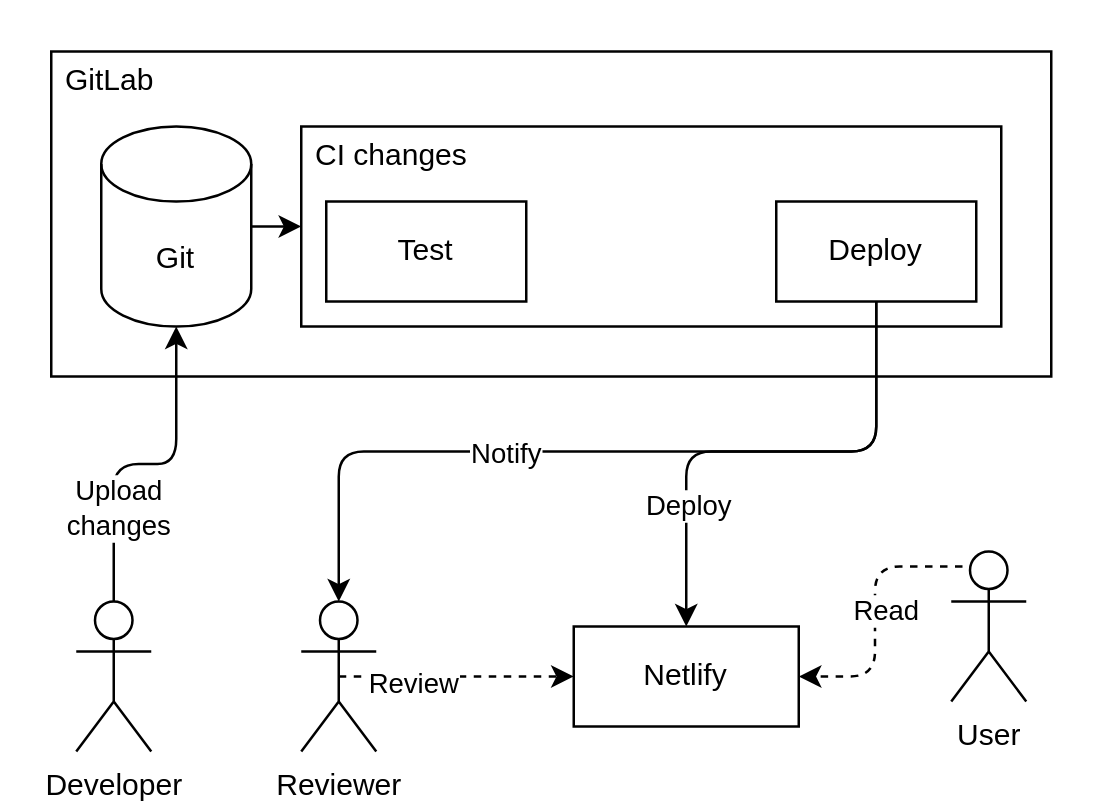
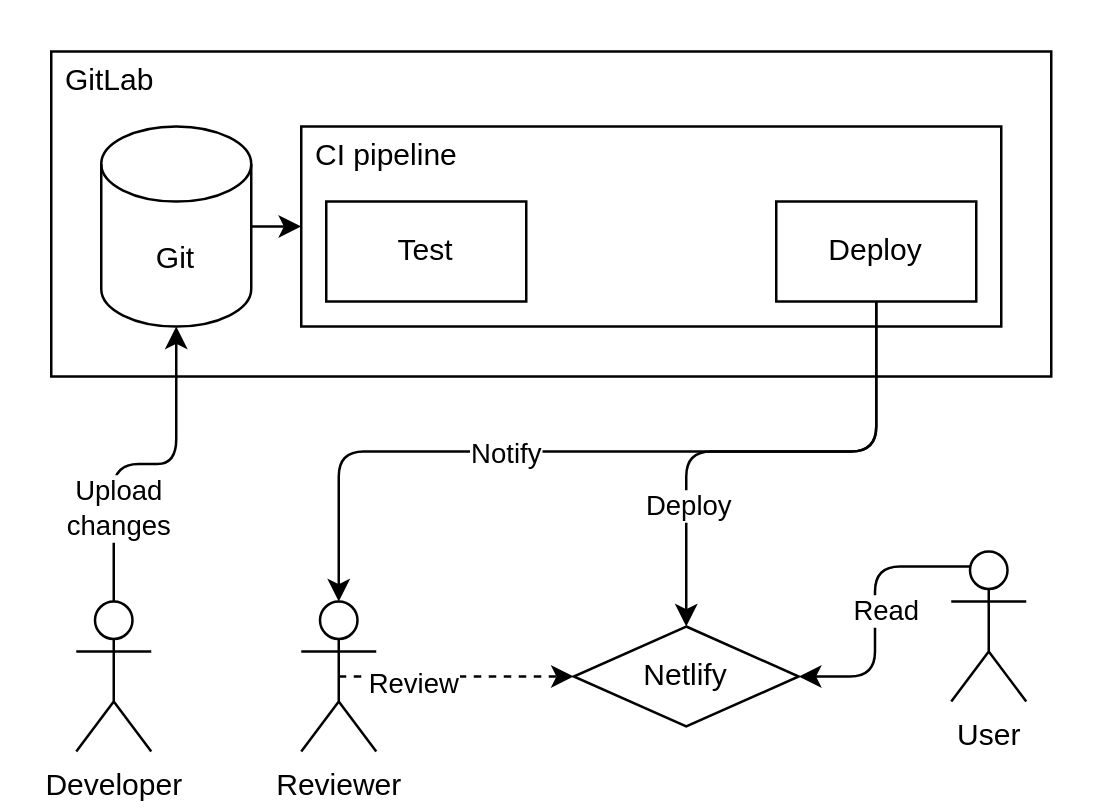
(396, 157) -> (393, 157)
(916, 566) -> (916, 566)
(686, 676) -> (686, 676)
